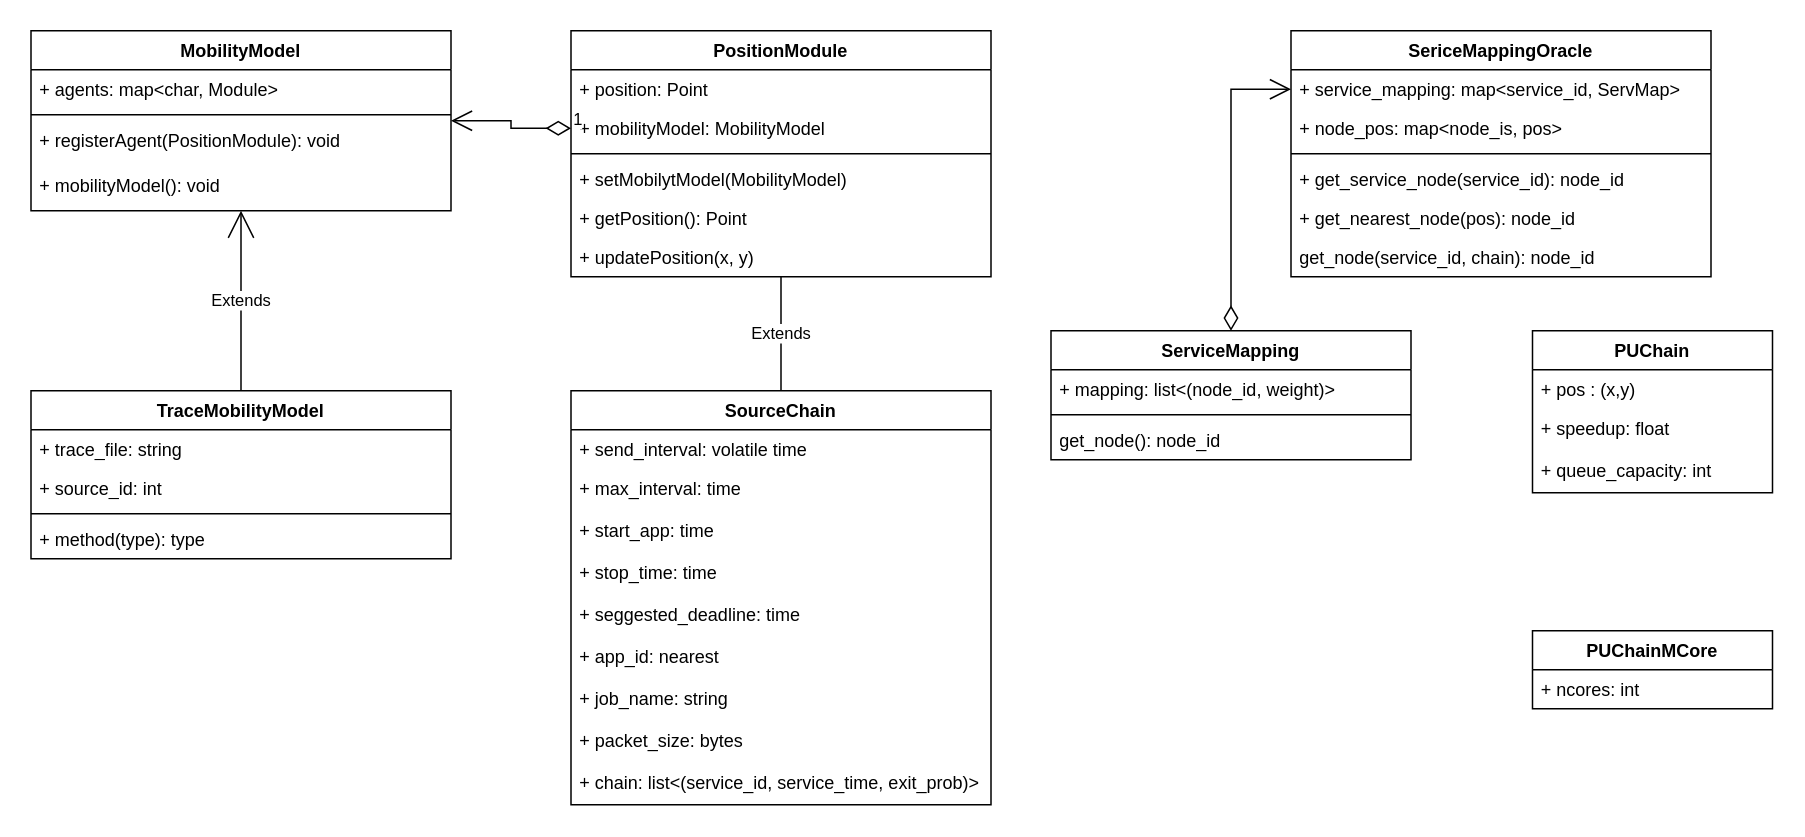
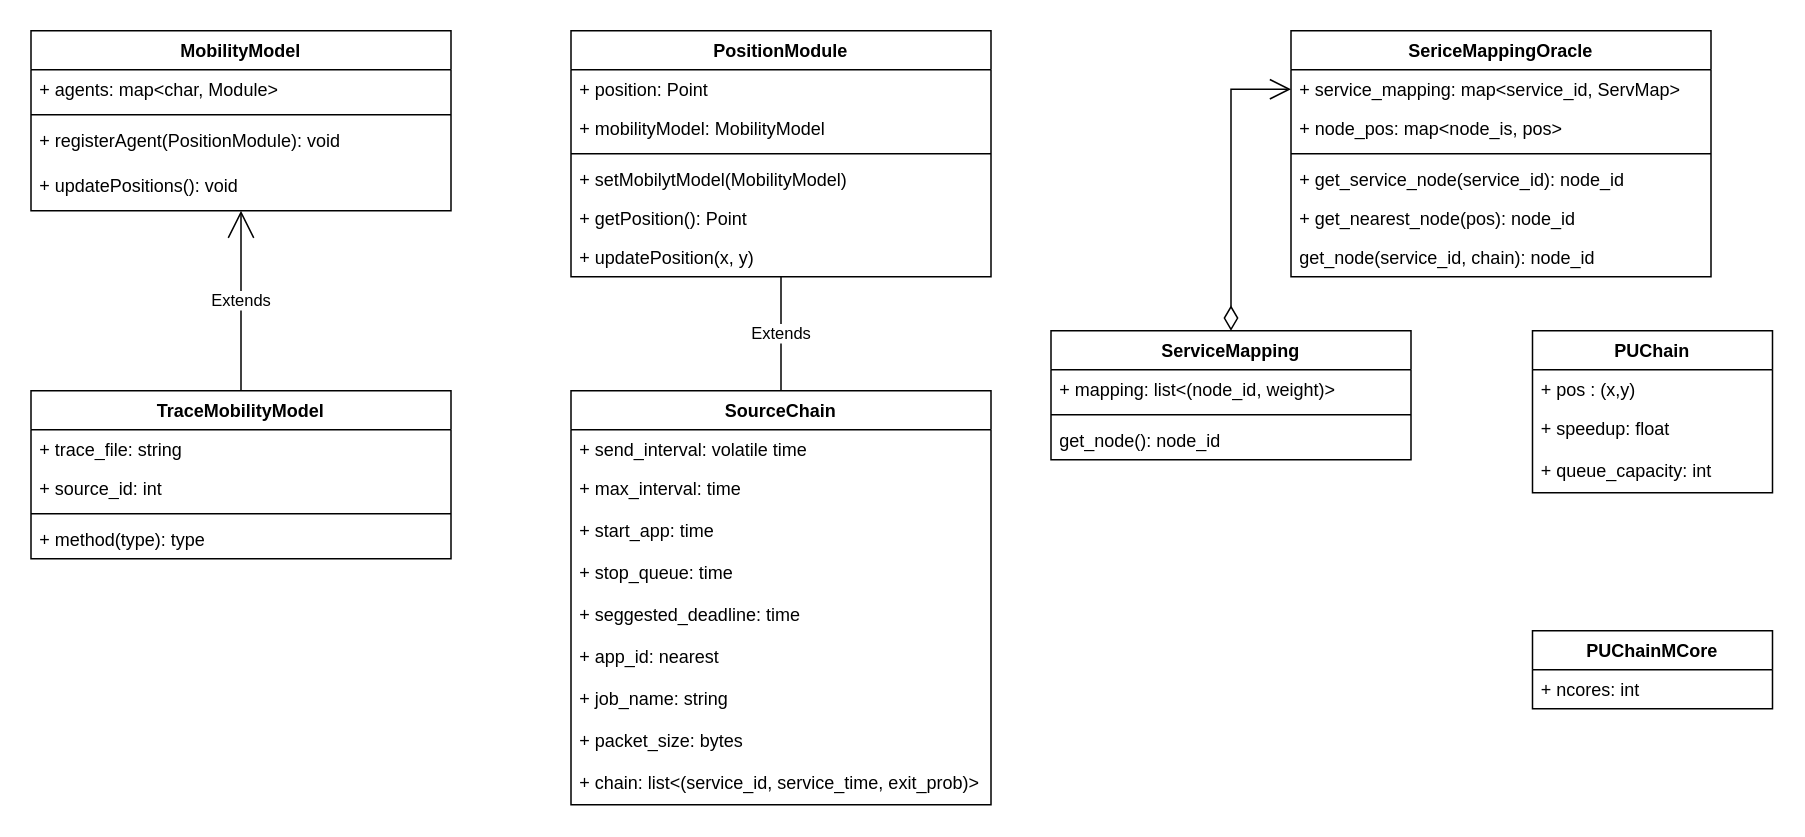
(505, 121) -> none
(137, 187) -> (152, 187)
(653, 573) -> (660, 573)
